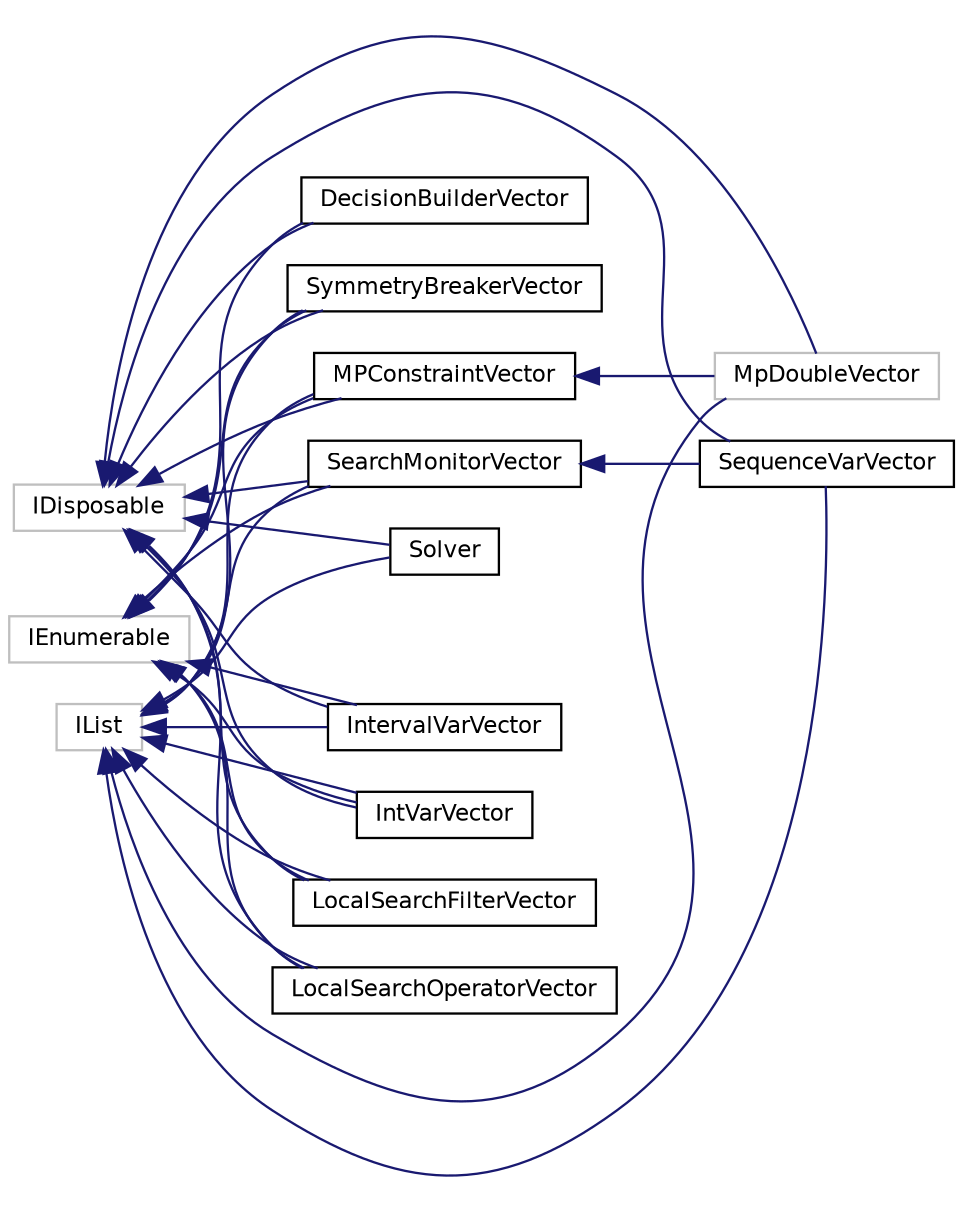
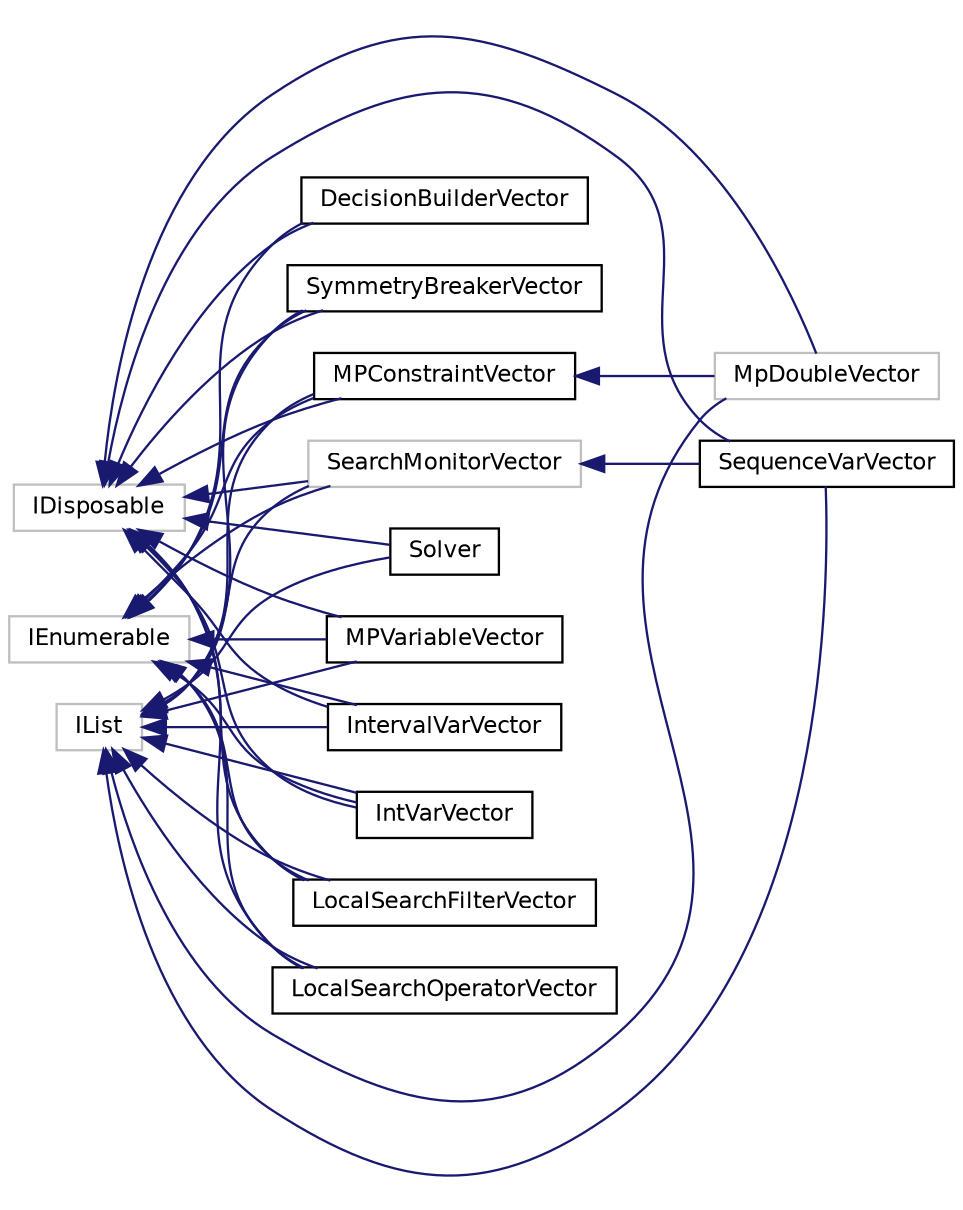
(445, 464) -> (445, 464)
none -> (445, 639)
